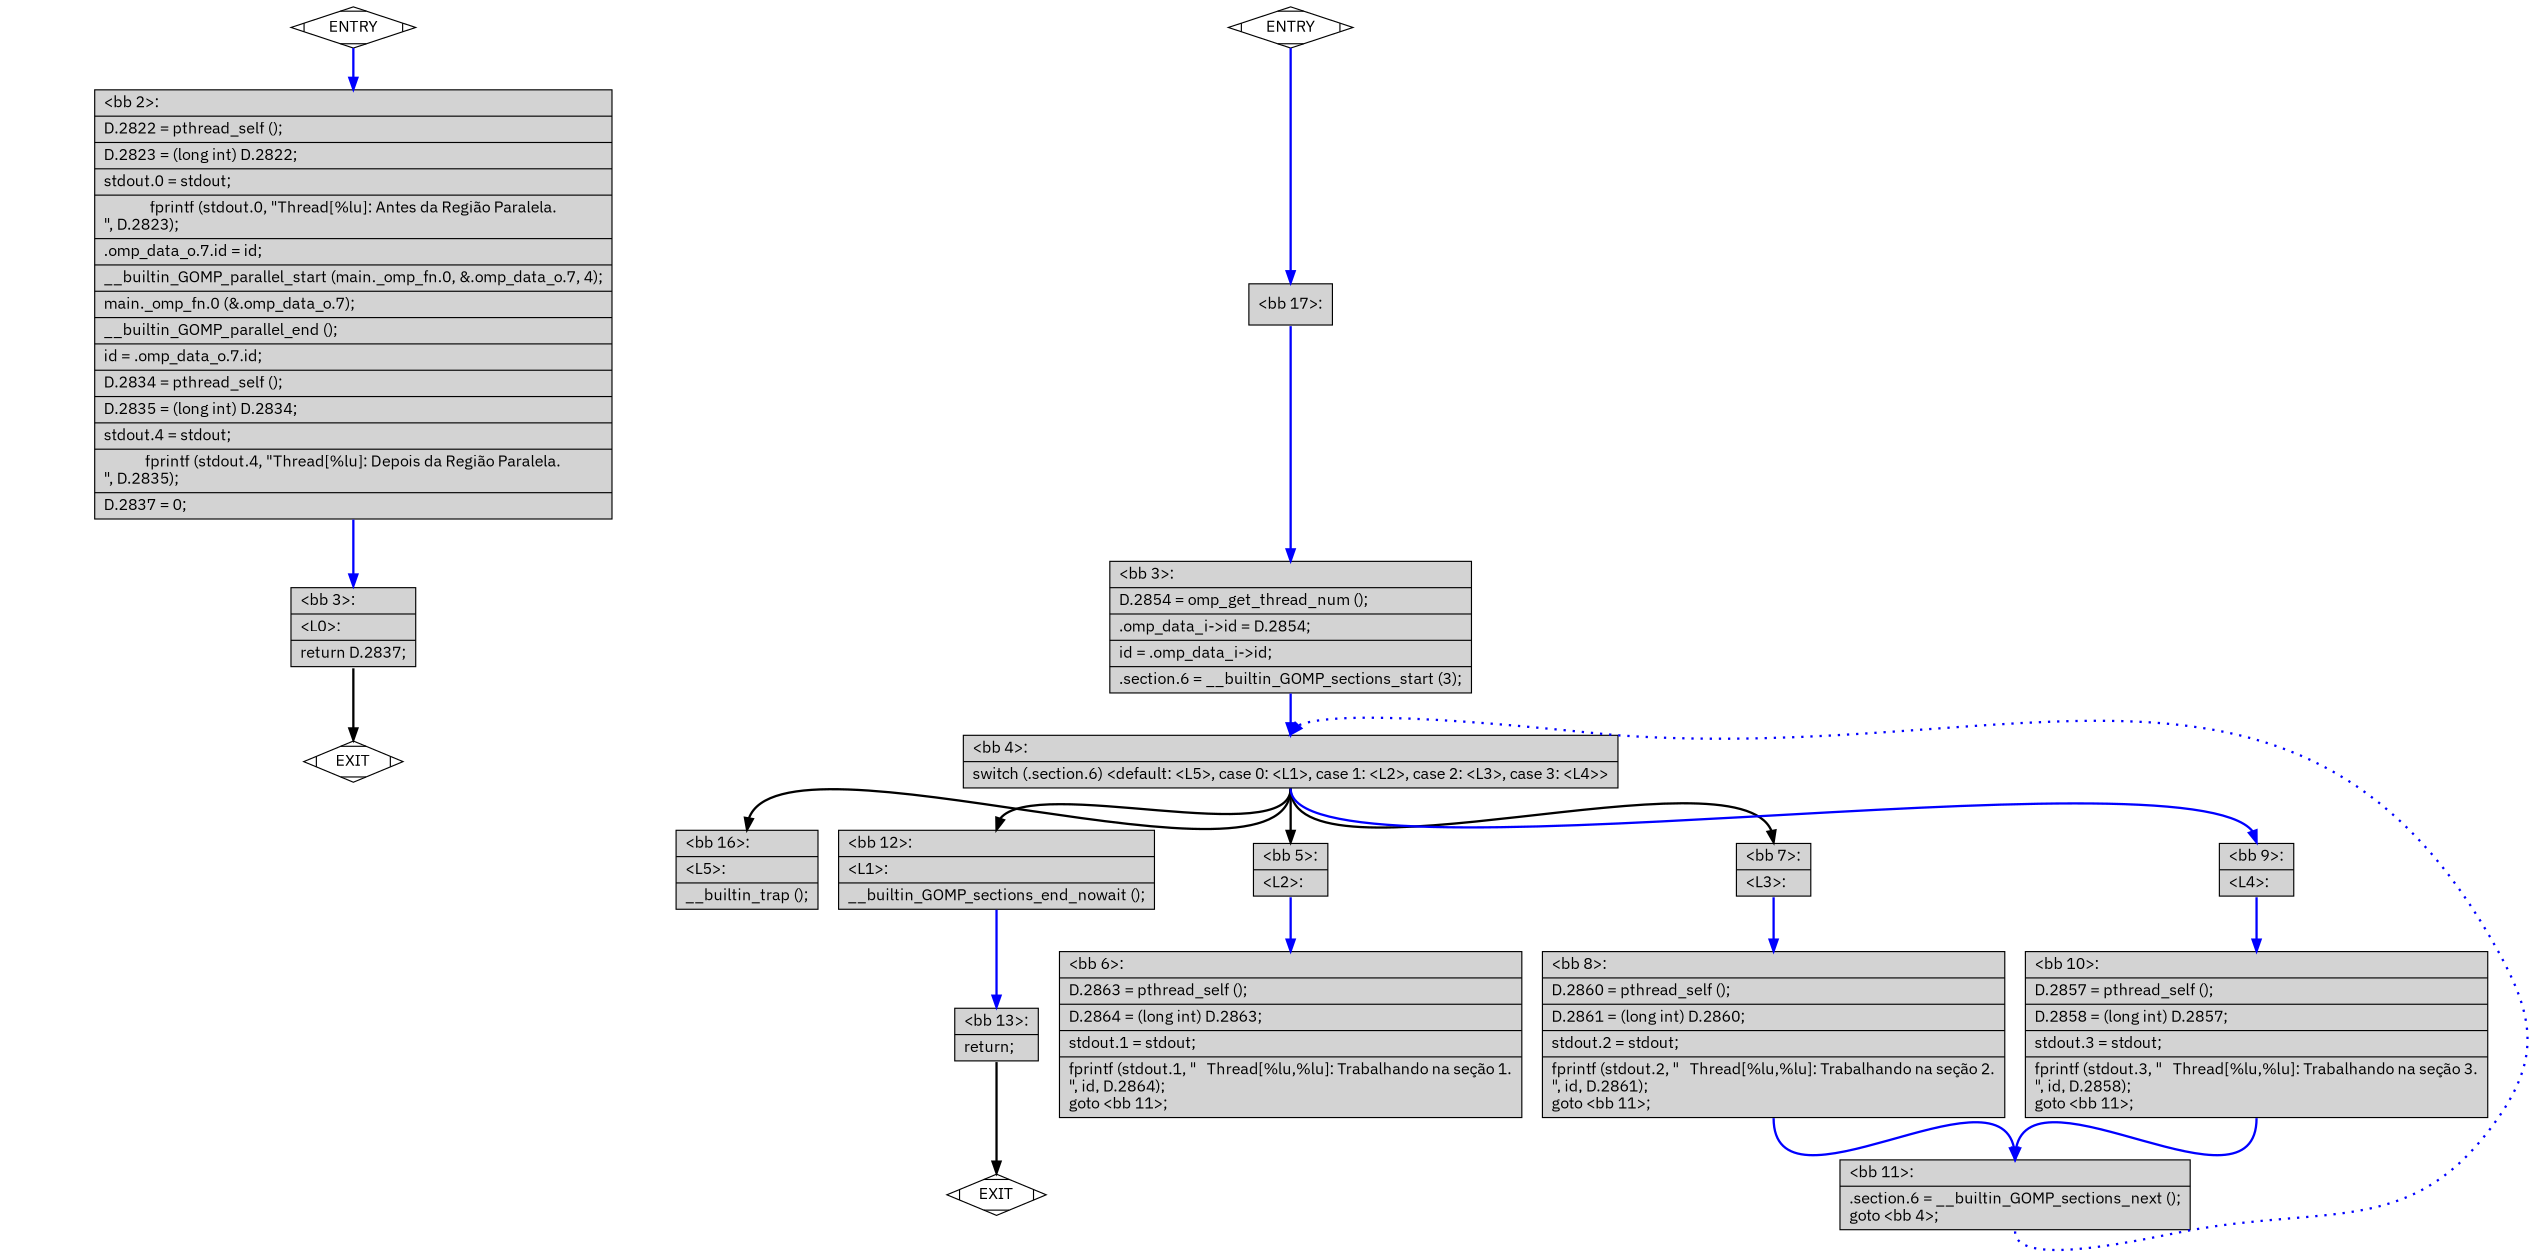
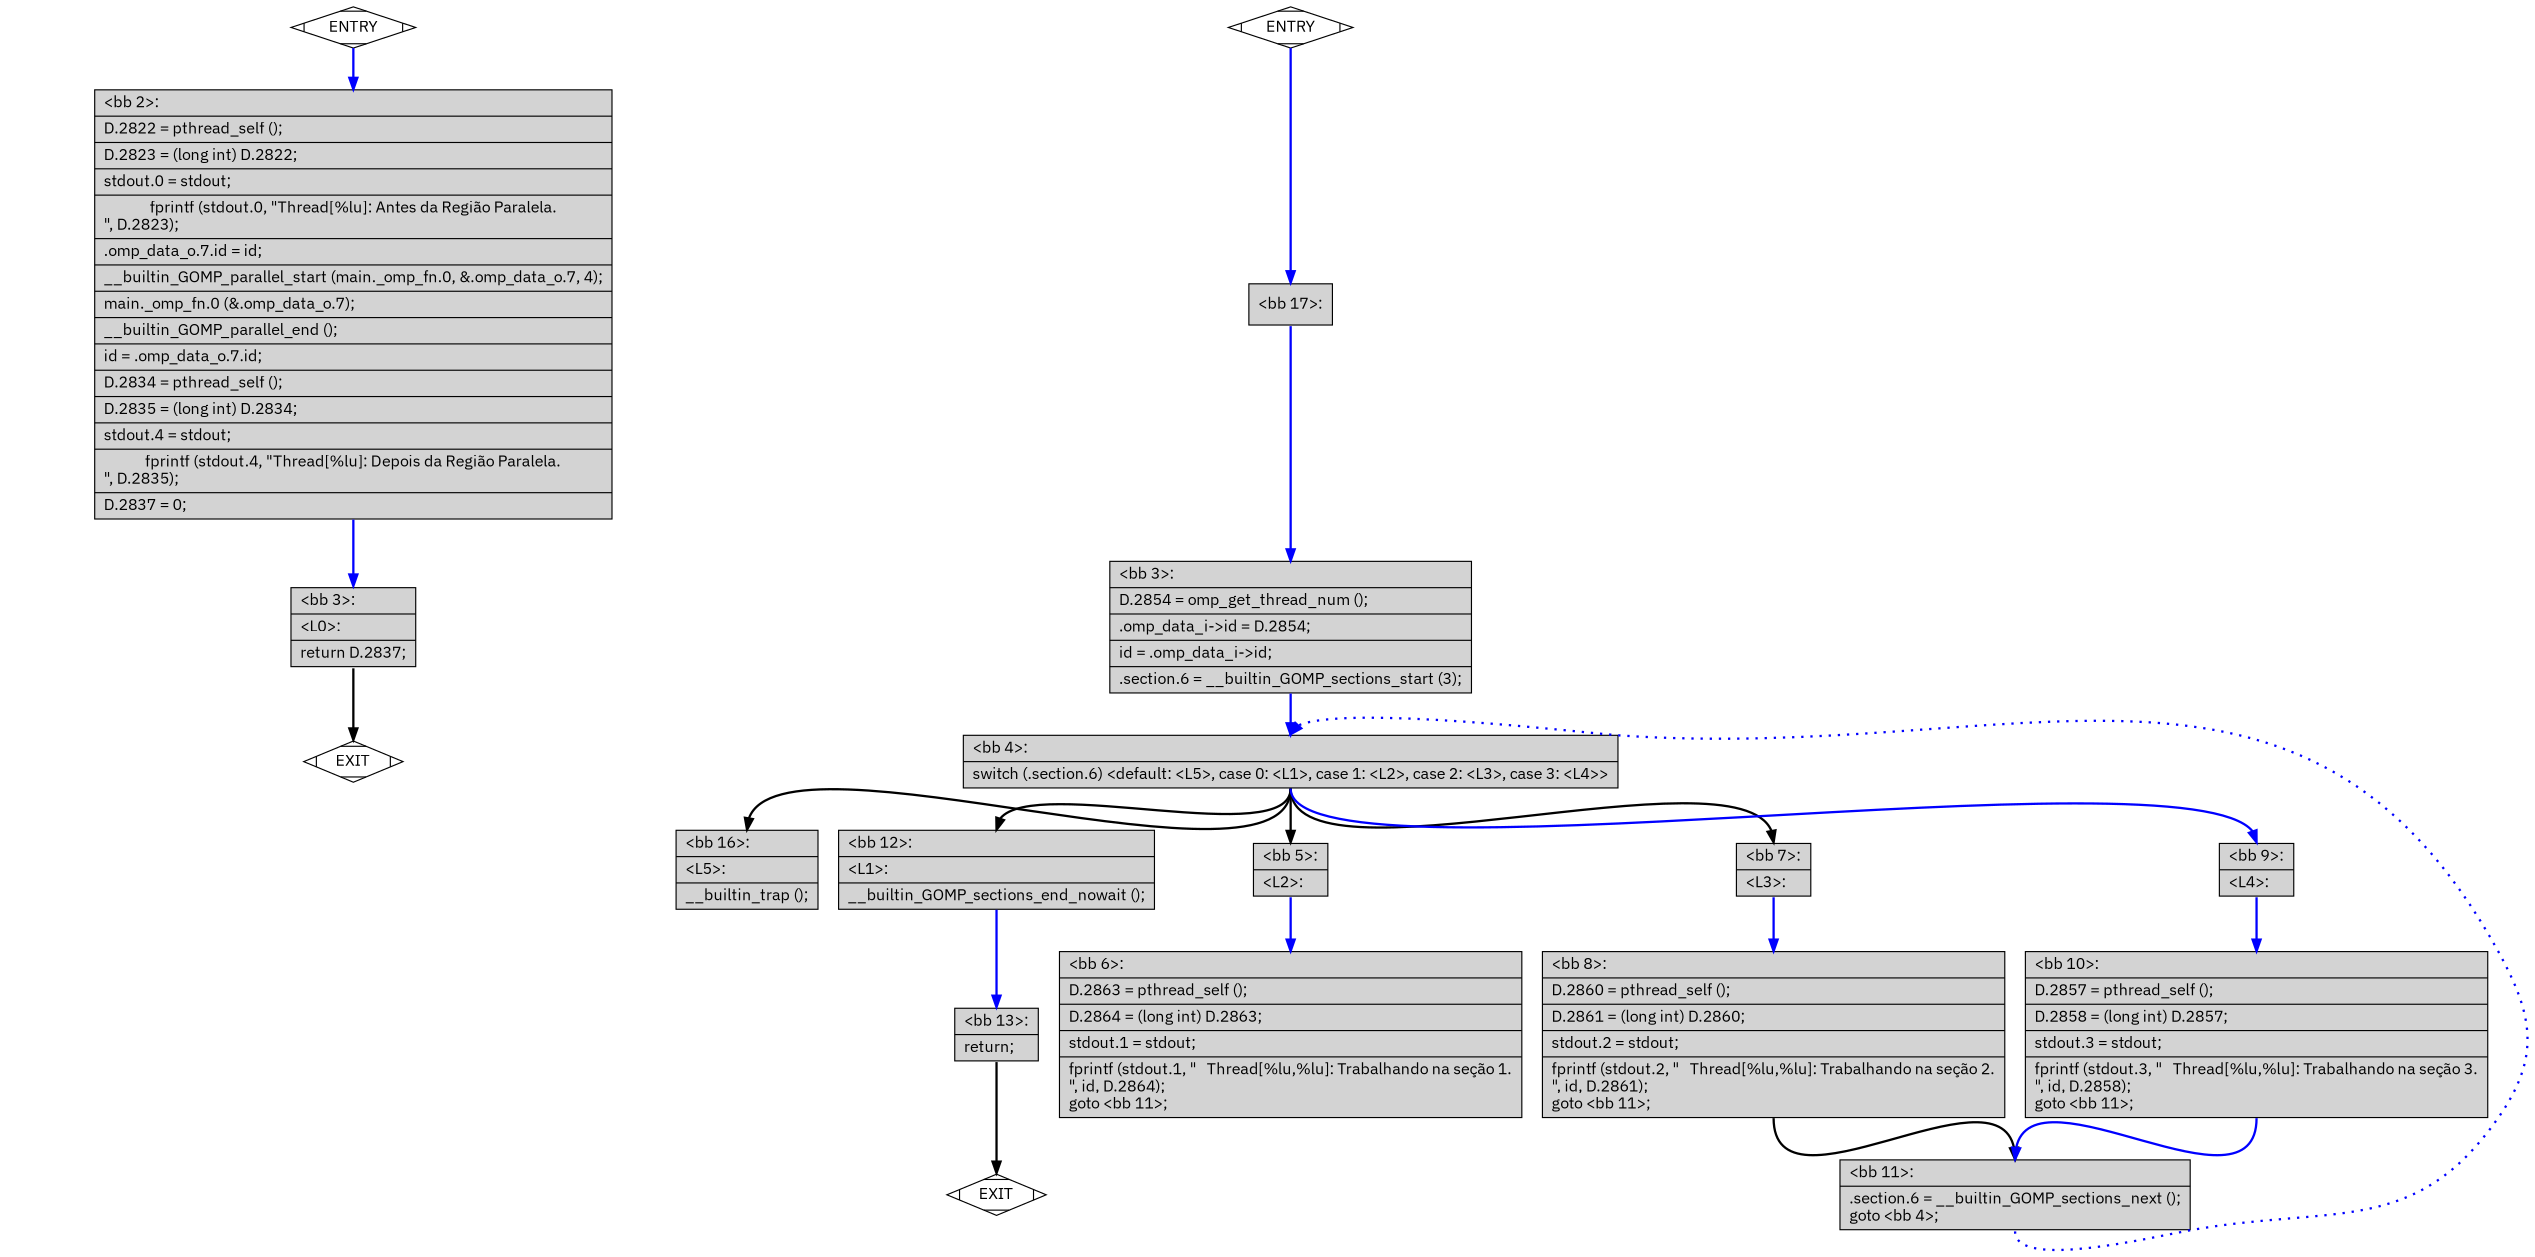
(1889, 1140) -> (1889, 1140)
